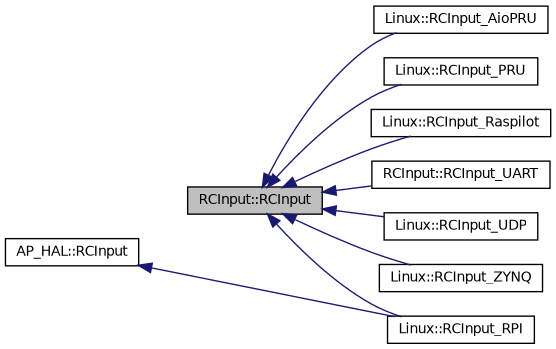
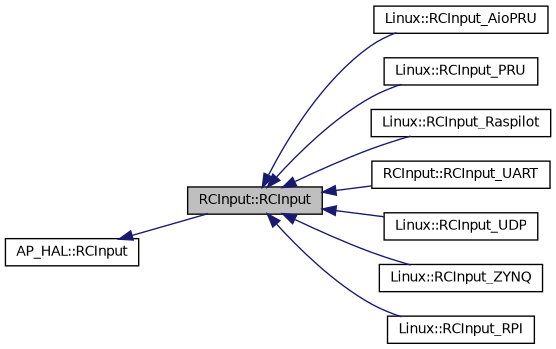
(273, 292) -> (170, 224)
